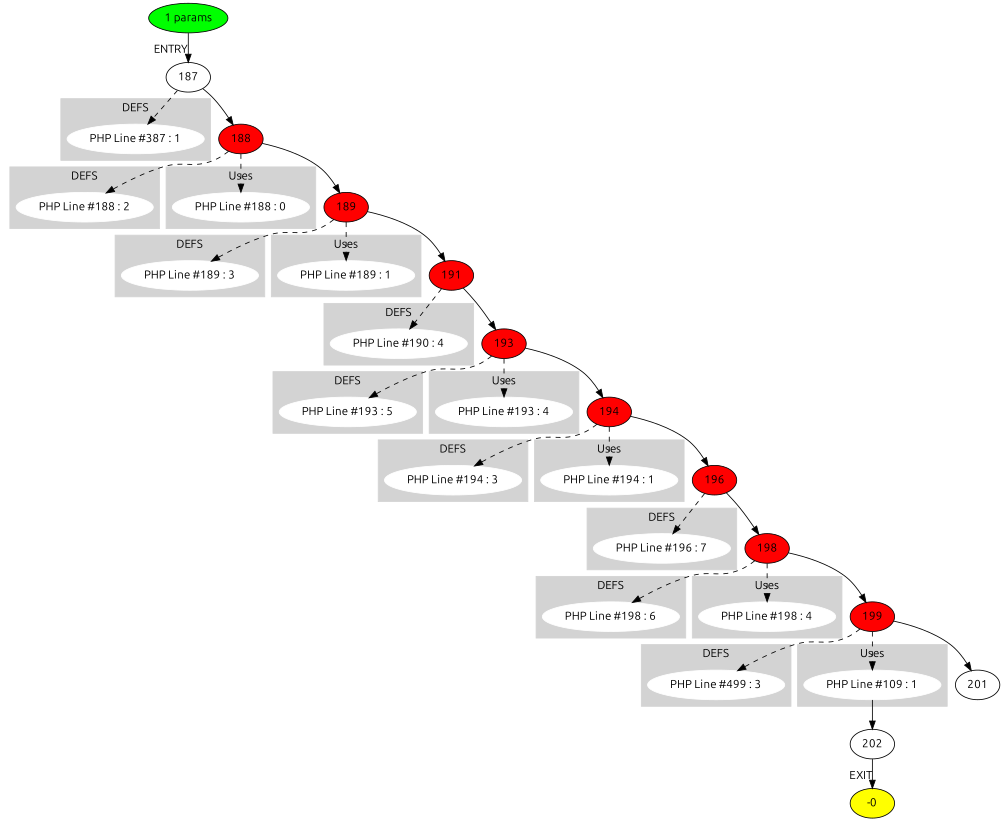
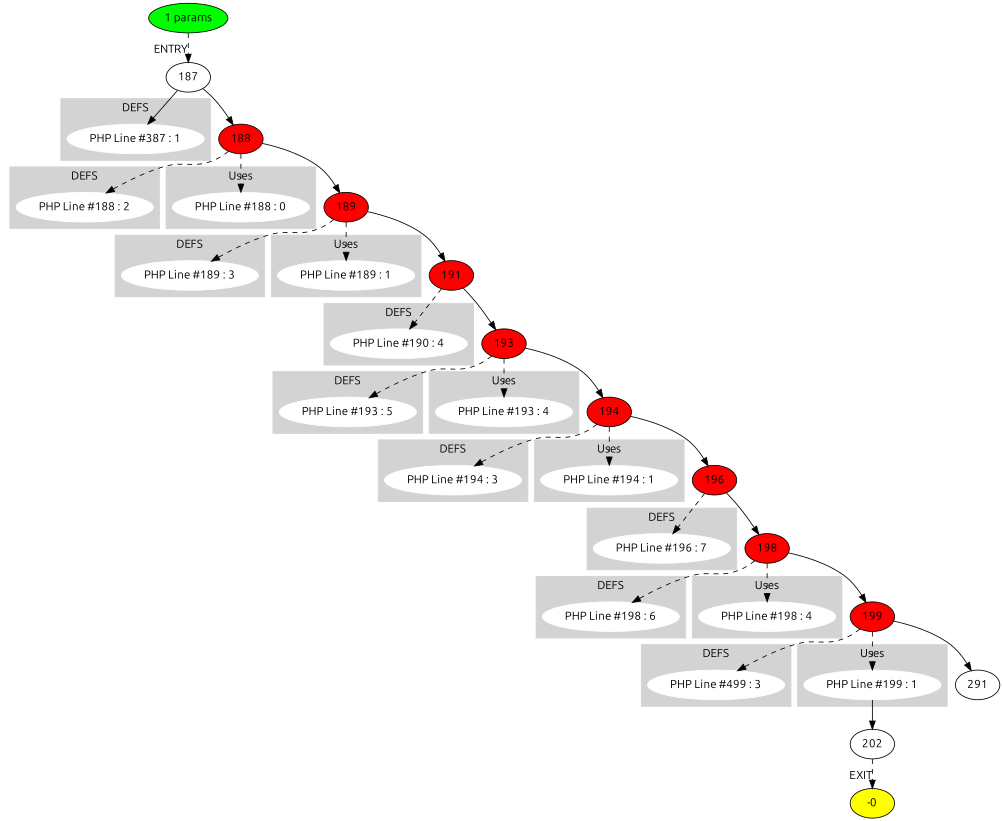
(188, 44) -> (188, 44)
(165, 104) -> (165, 104)
(872, 685) -> (872, 685)
(978, 685) -> (978, 685)
(872, 770) -> (872, 770)
